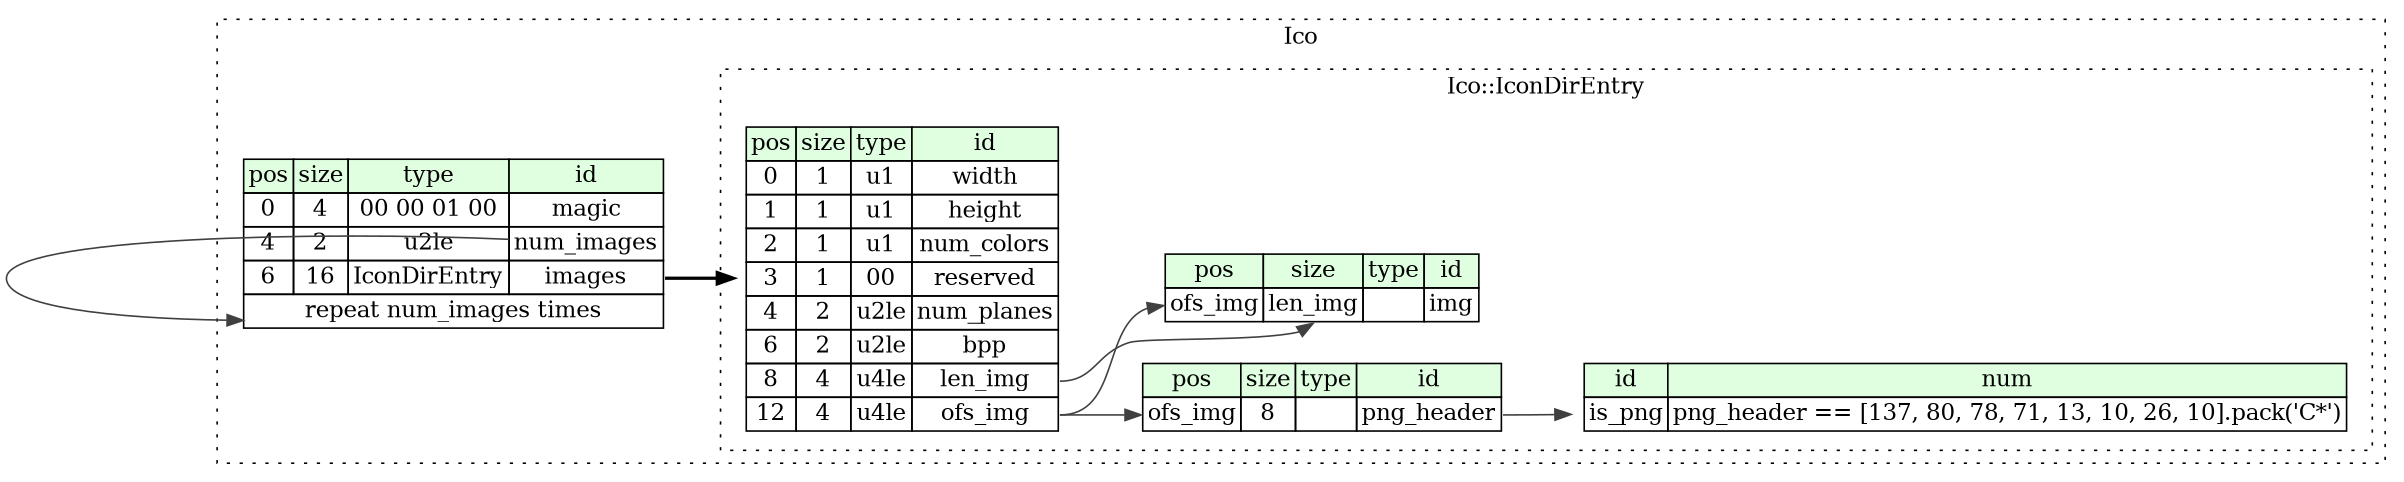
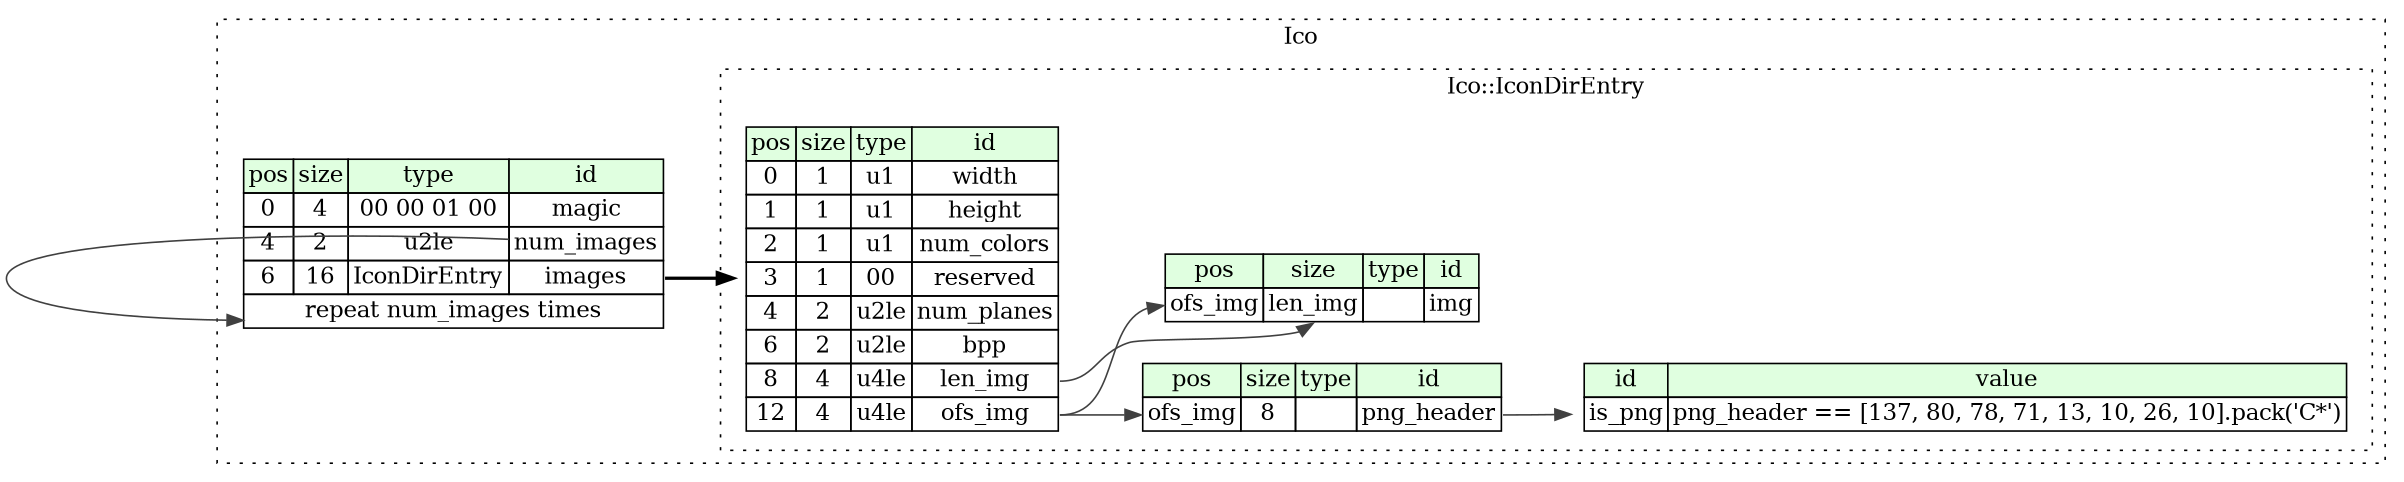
(2007, 380) -> (2007, 380)
